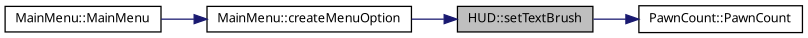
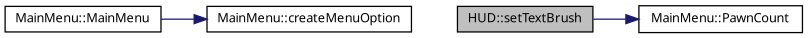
(428, 19) -> none
(721, 19) -> (721, 19)
